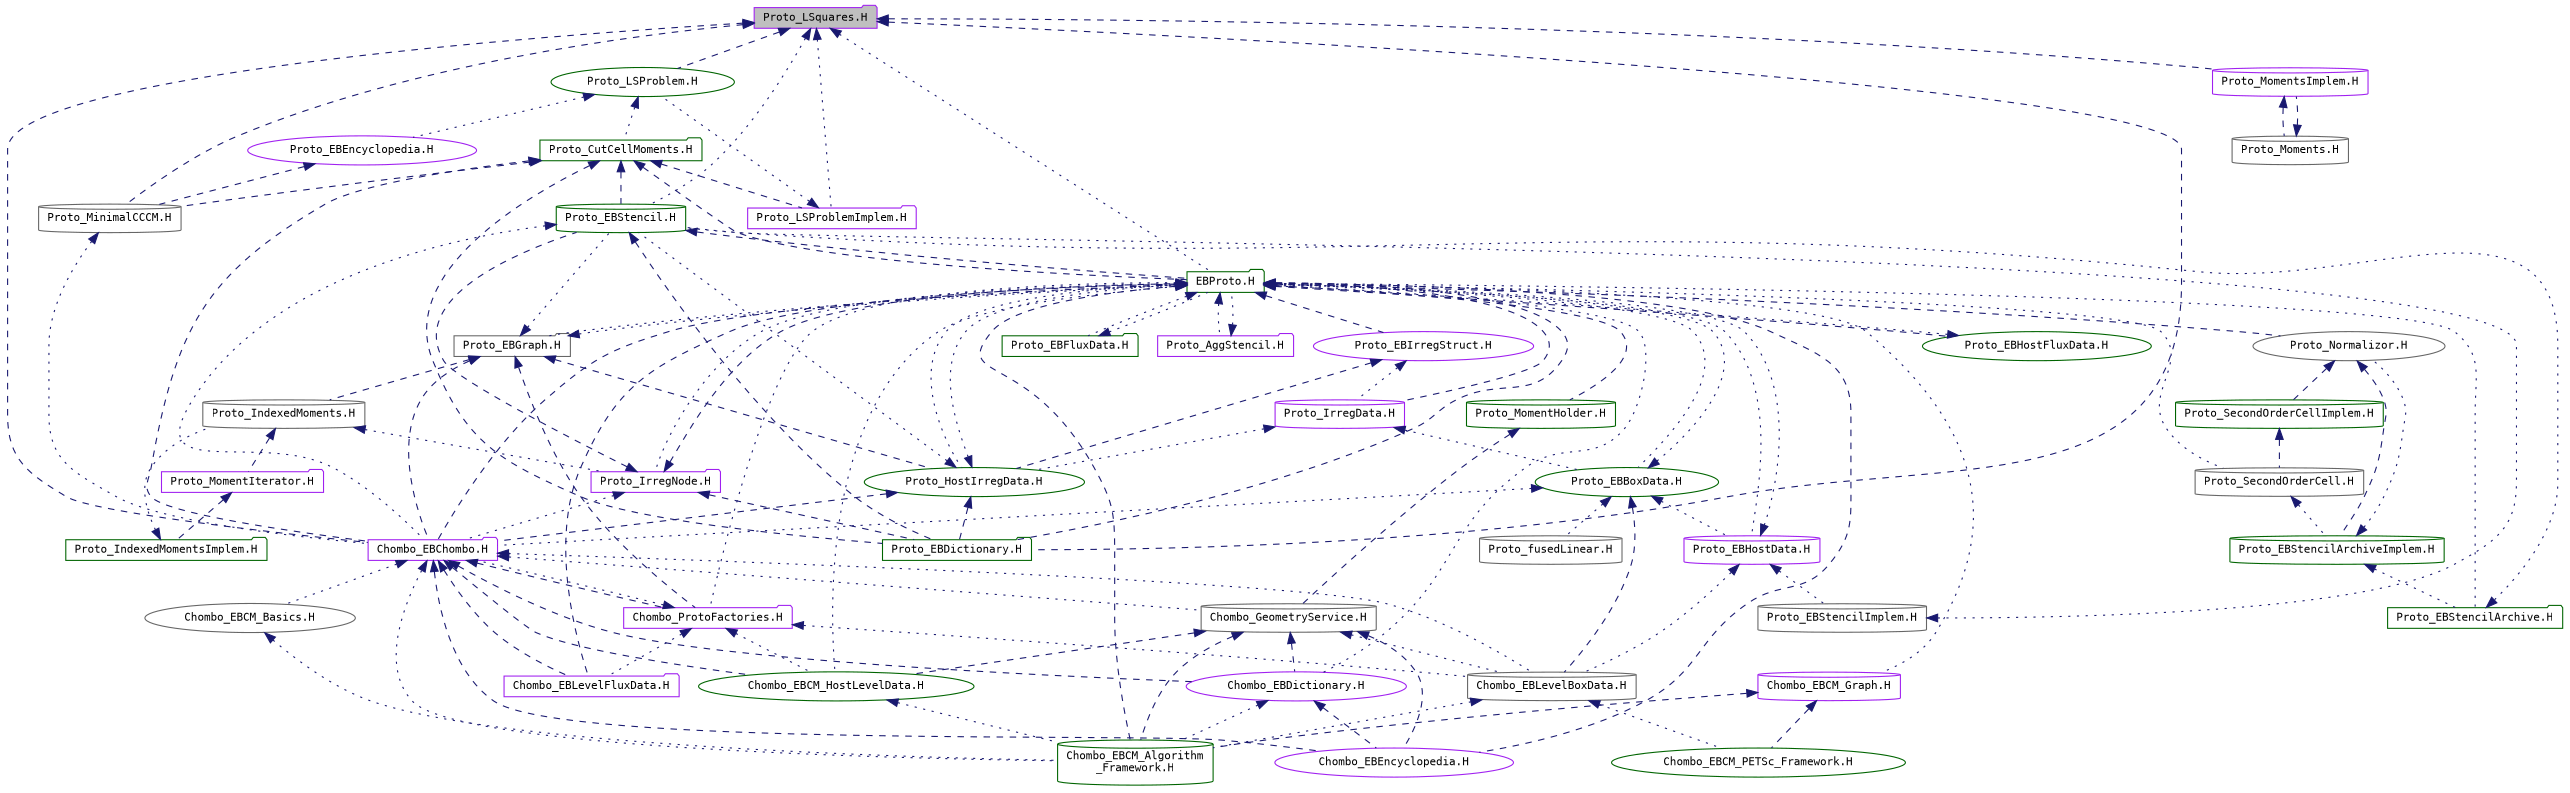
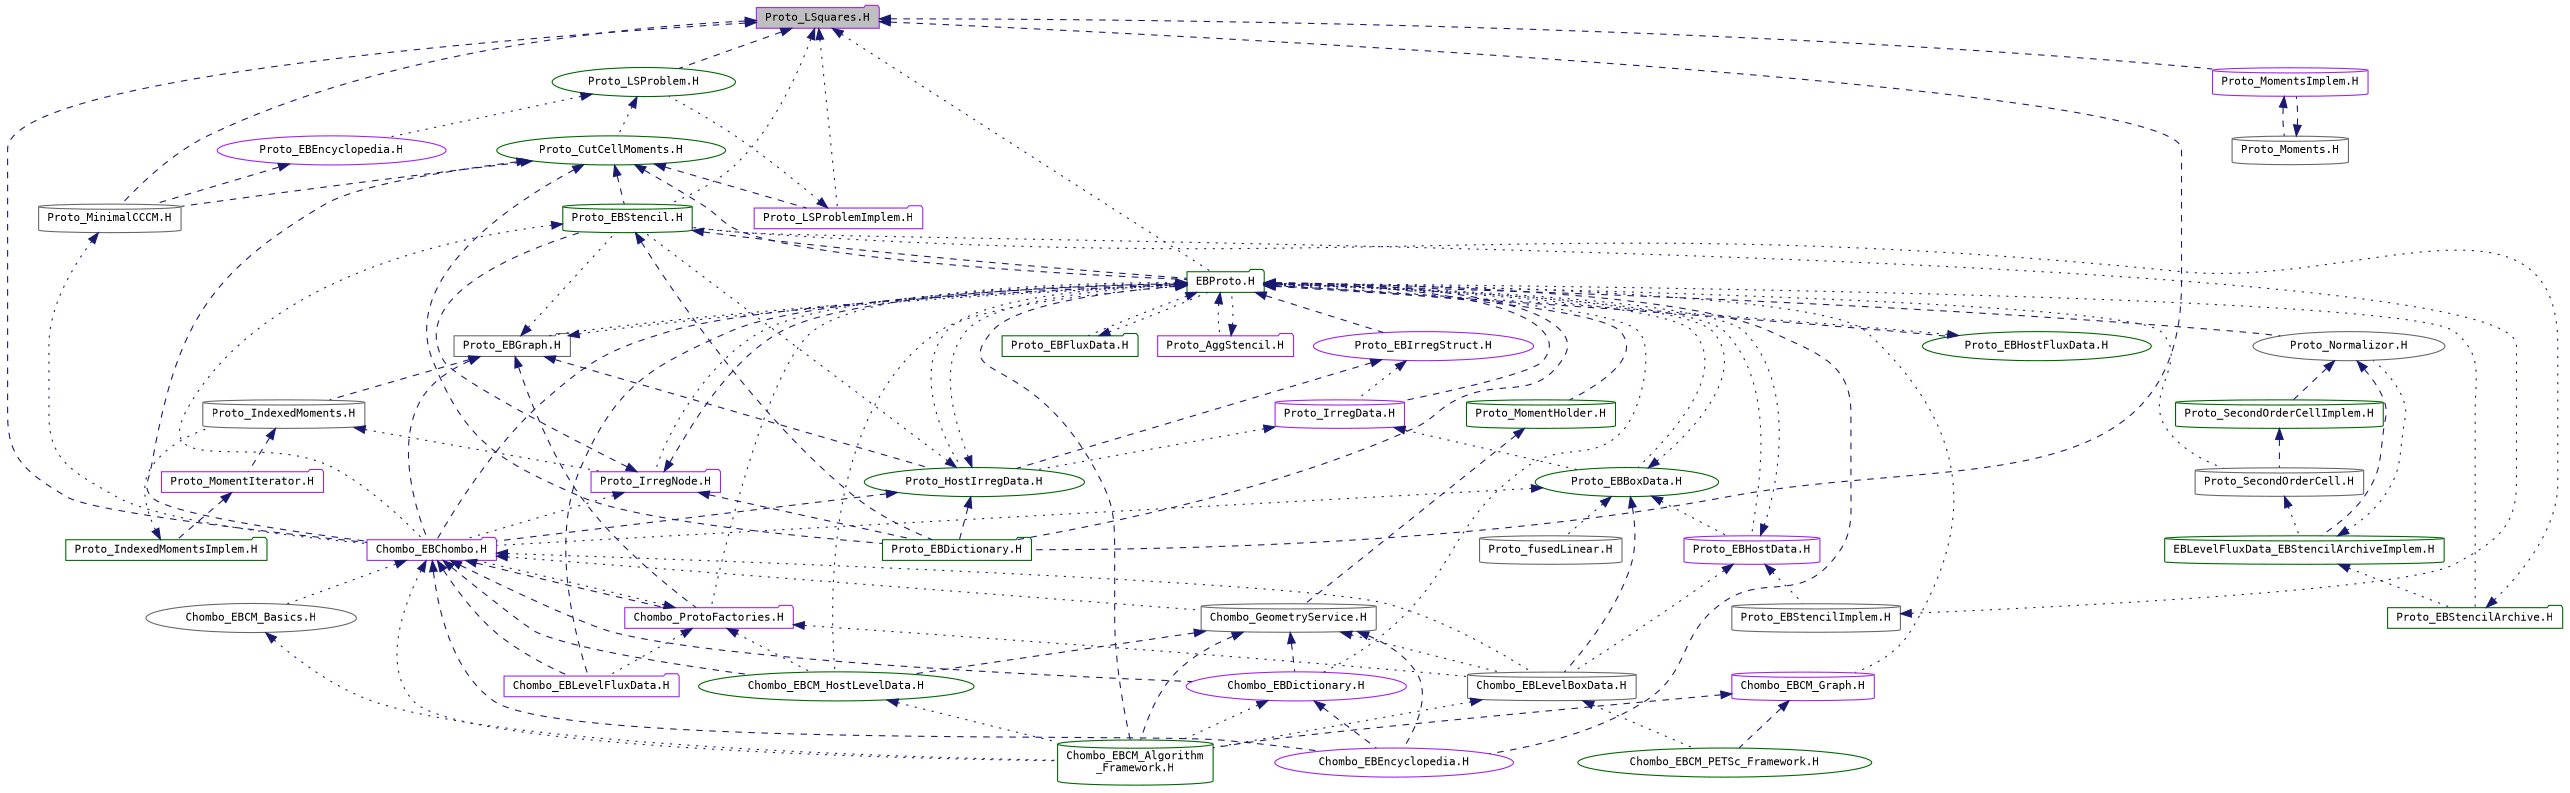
(621, 150) -> (611, 150)
(2337, 550) -> (2304, 550)
